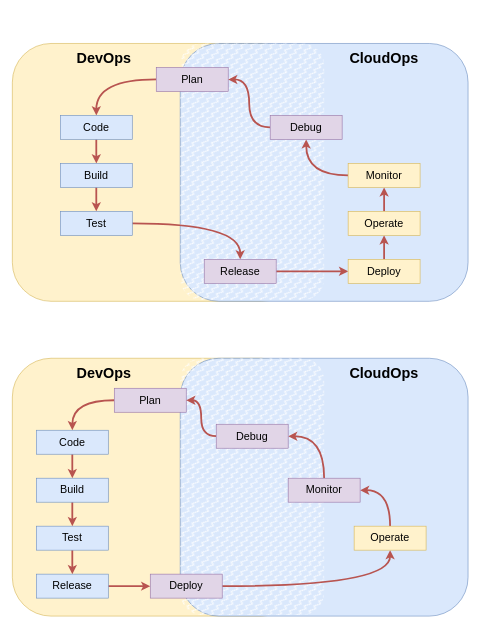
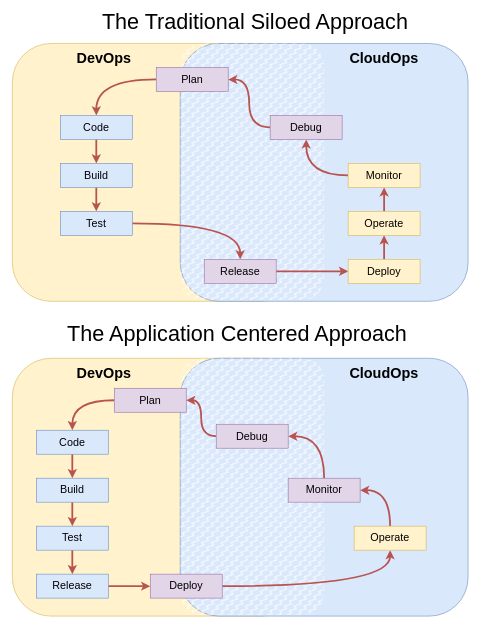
none -> (255, 21)
none -> (237, 333)
